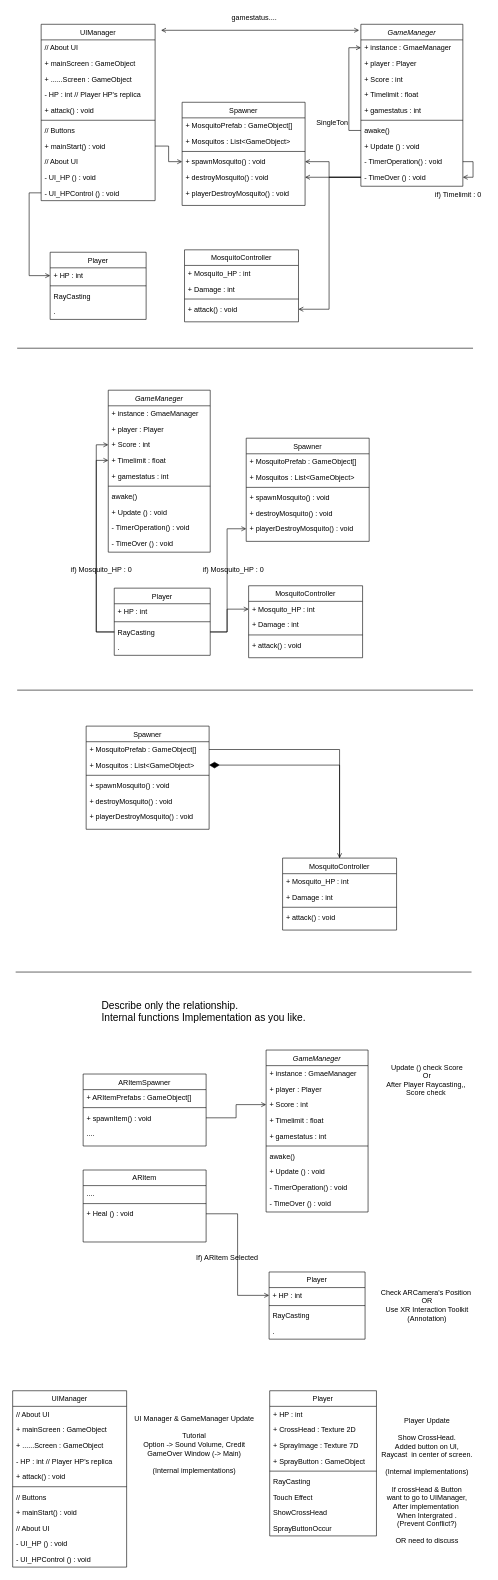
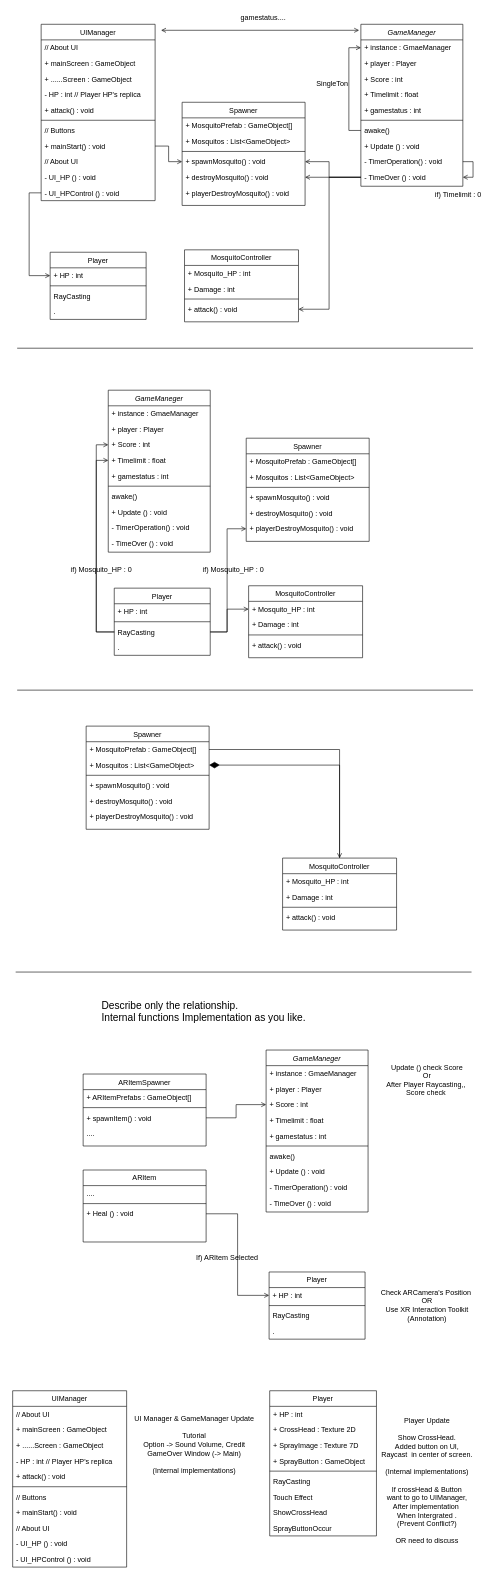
(254, 18) -> (263, 18)
(332, 123) -> (332, 84)
